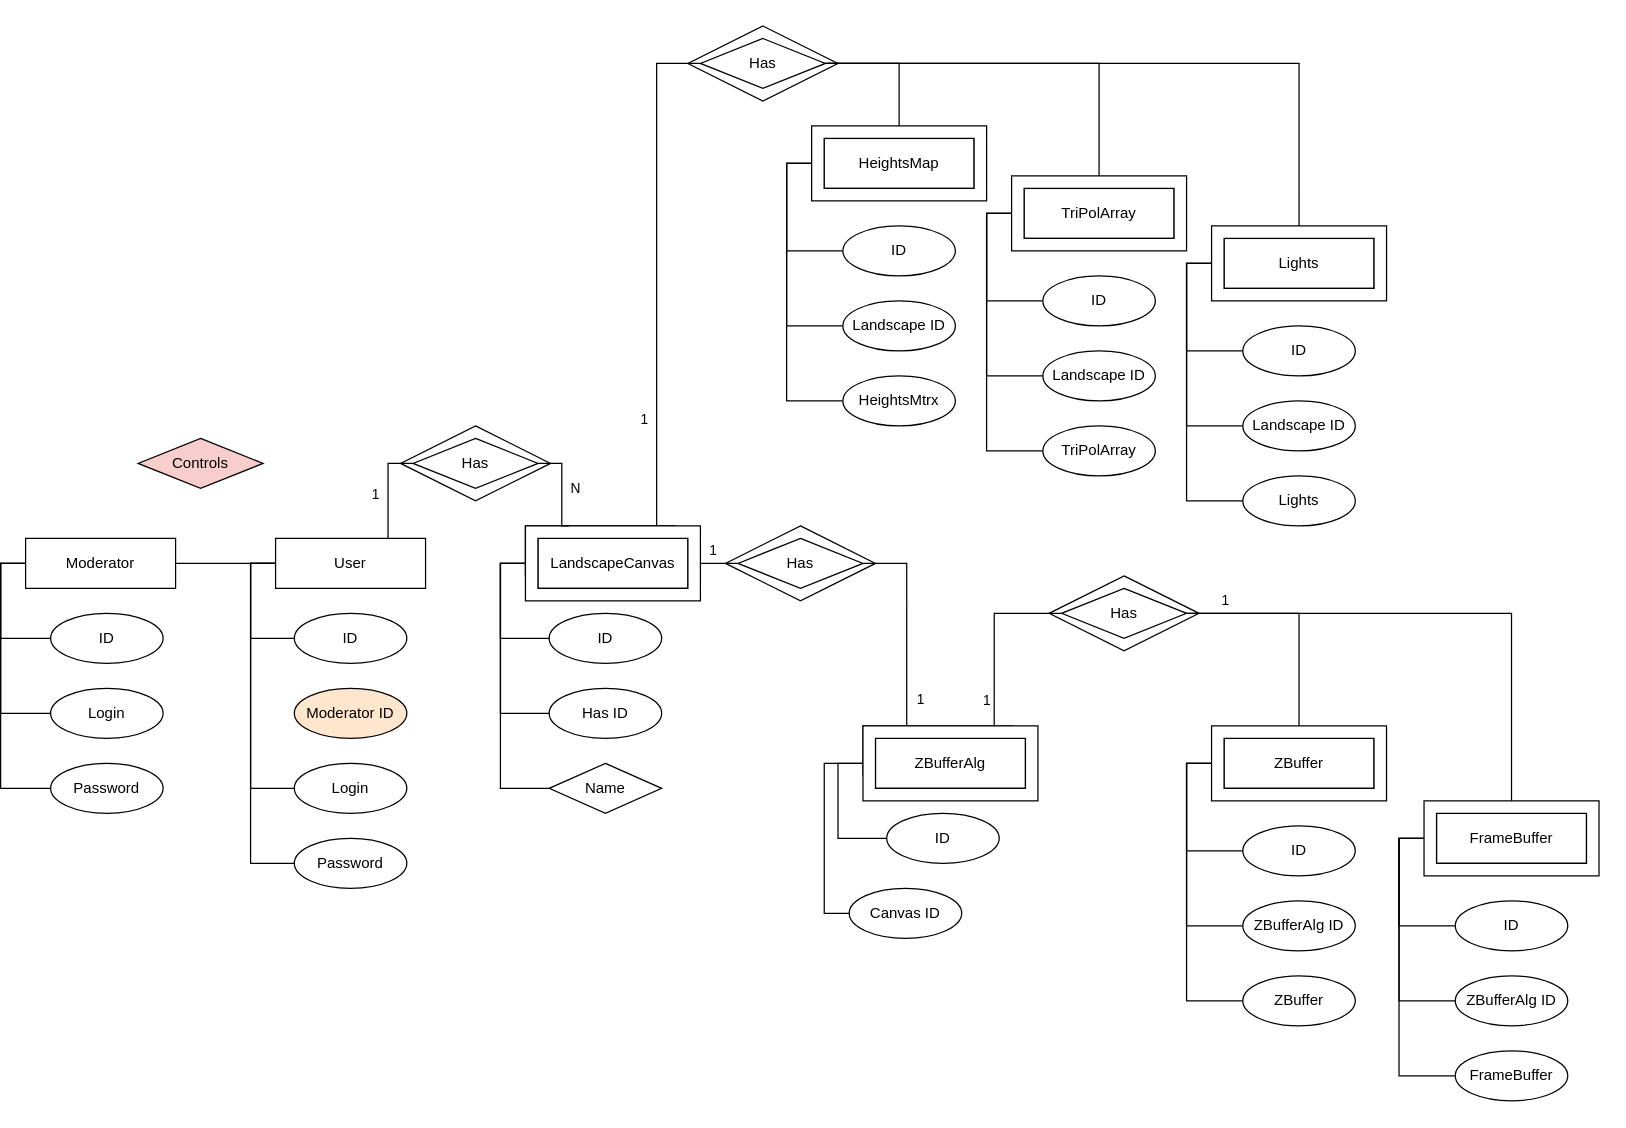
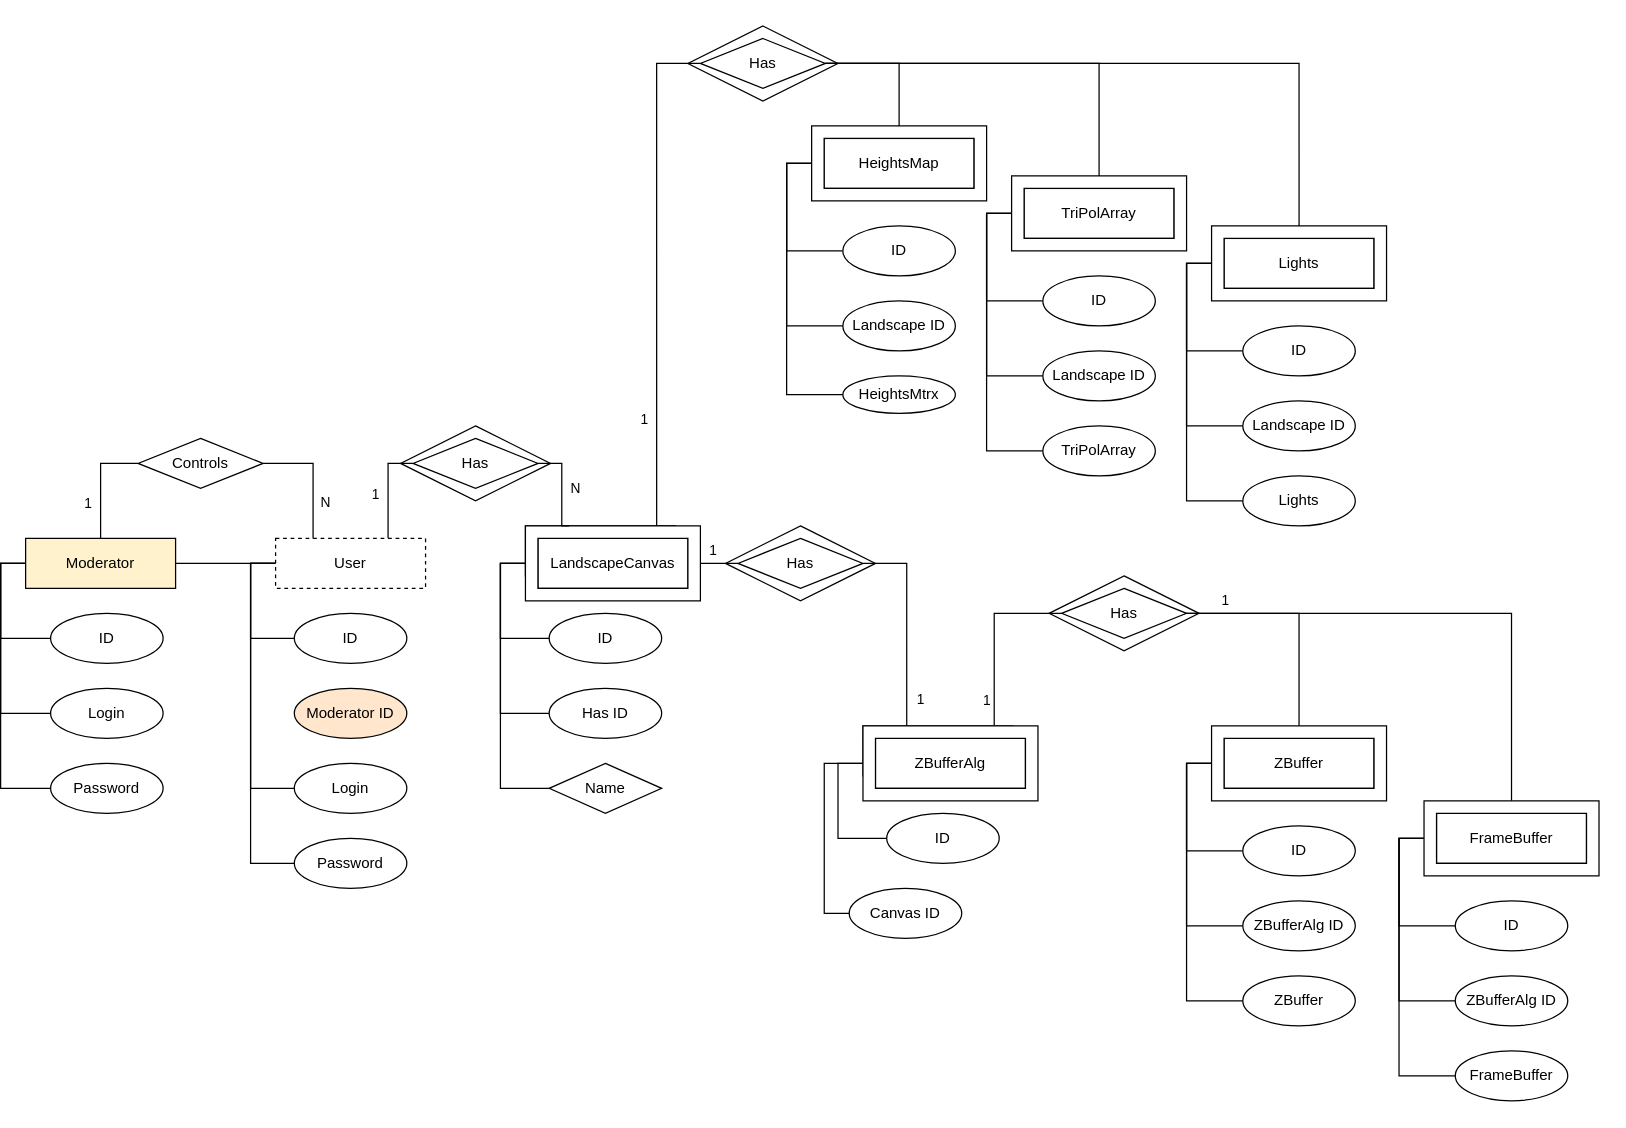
(899, 401) -> (899, 394)
(201, 463) -> (201, 463)
none -> (313, 476)
none -> (101, 482)
(101, 563) -> (101, 563)
(351, 563) -> (351, 563)
